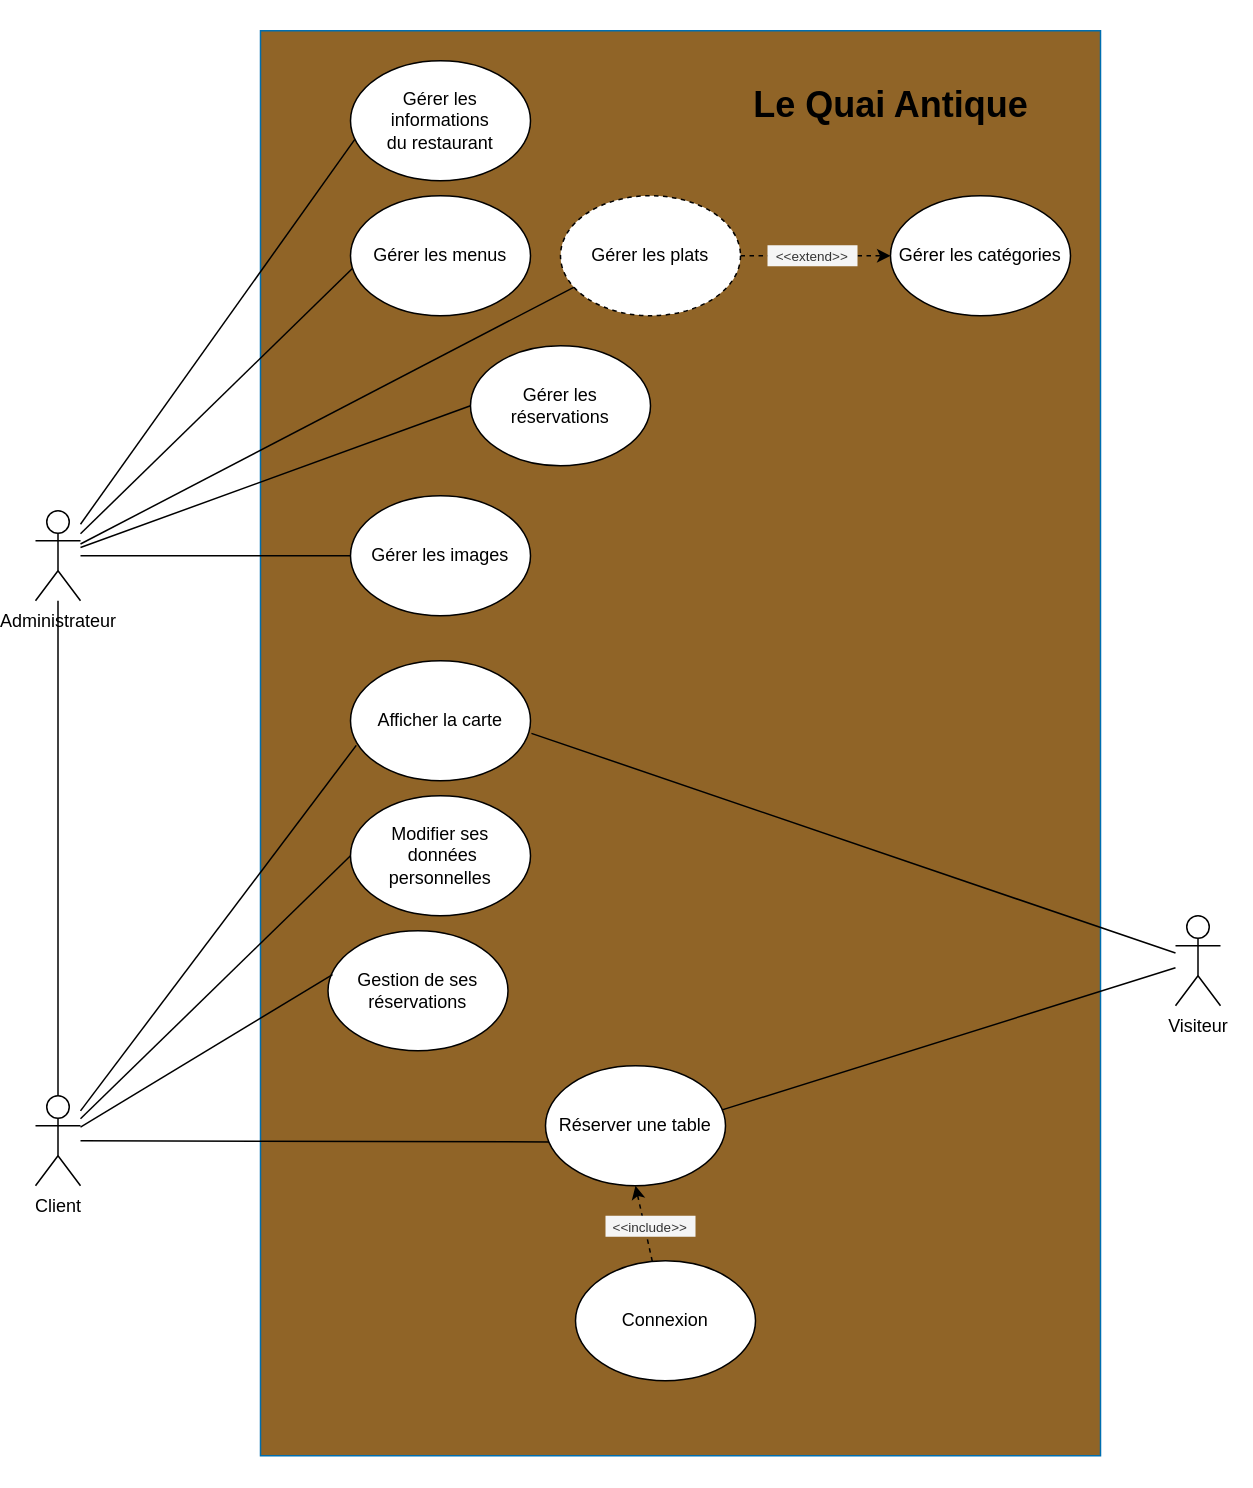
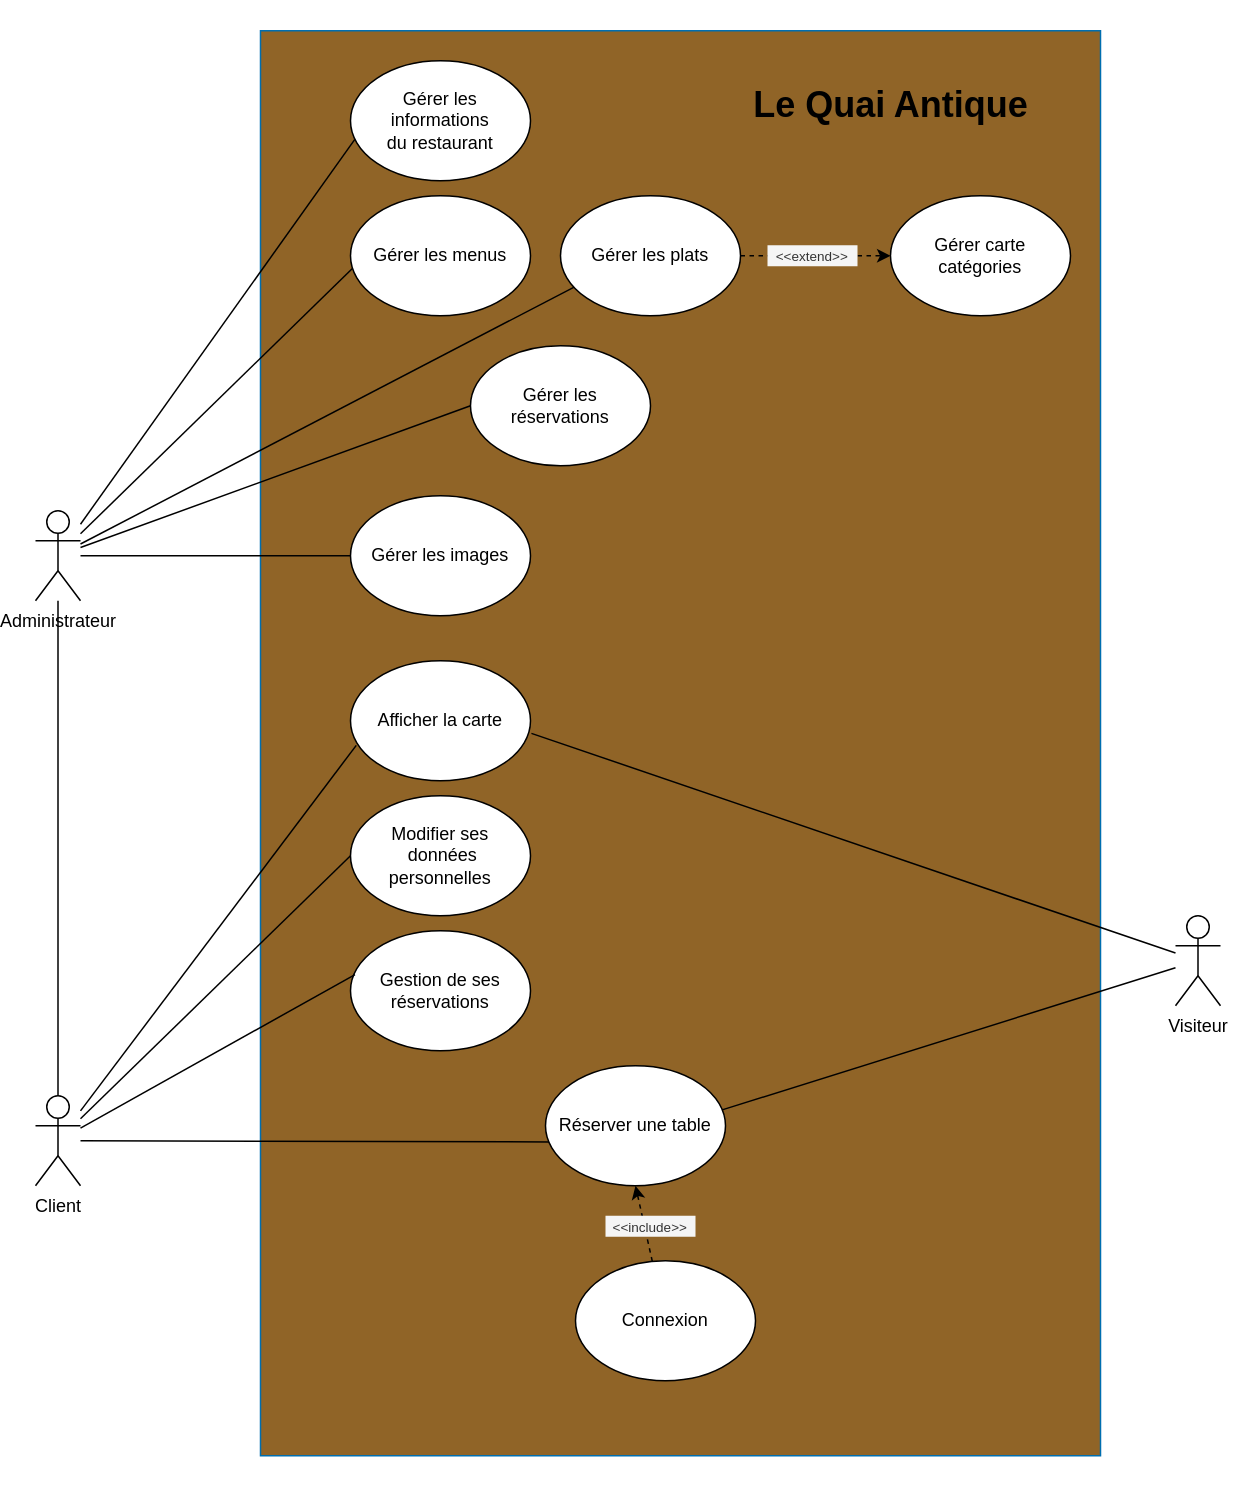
(650, 256) -> (650, 256)
(980, 256) -> (980, 256)
(418, 991) -> (440, 991)
